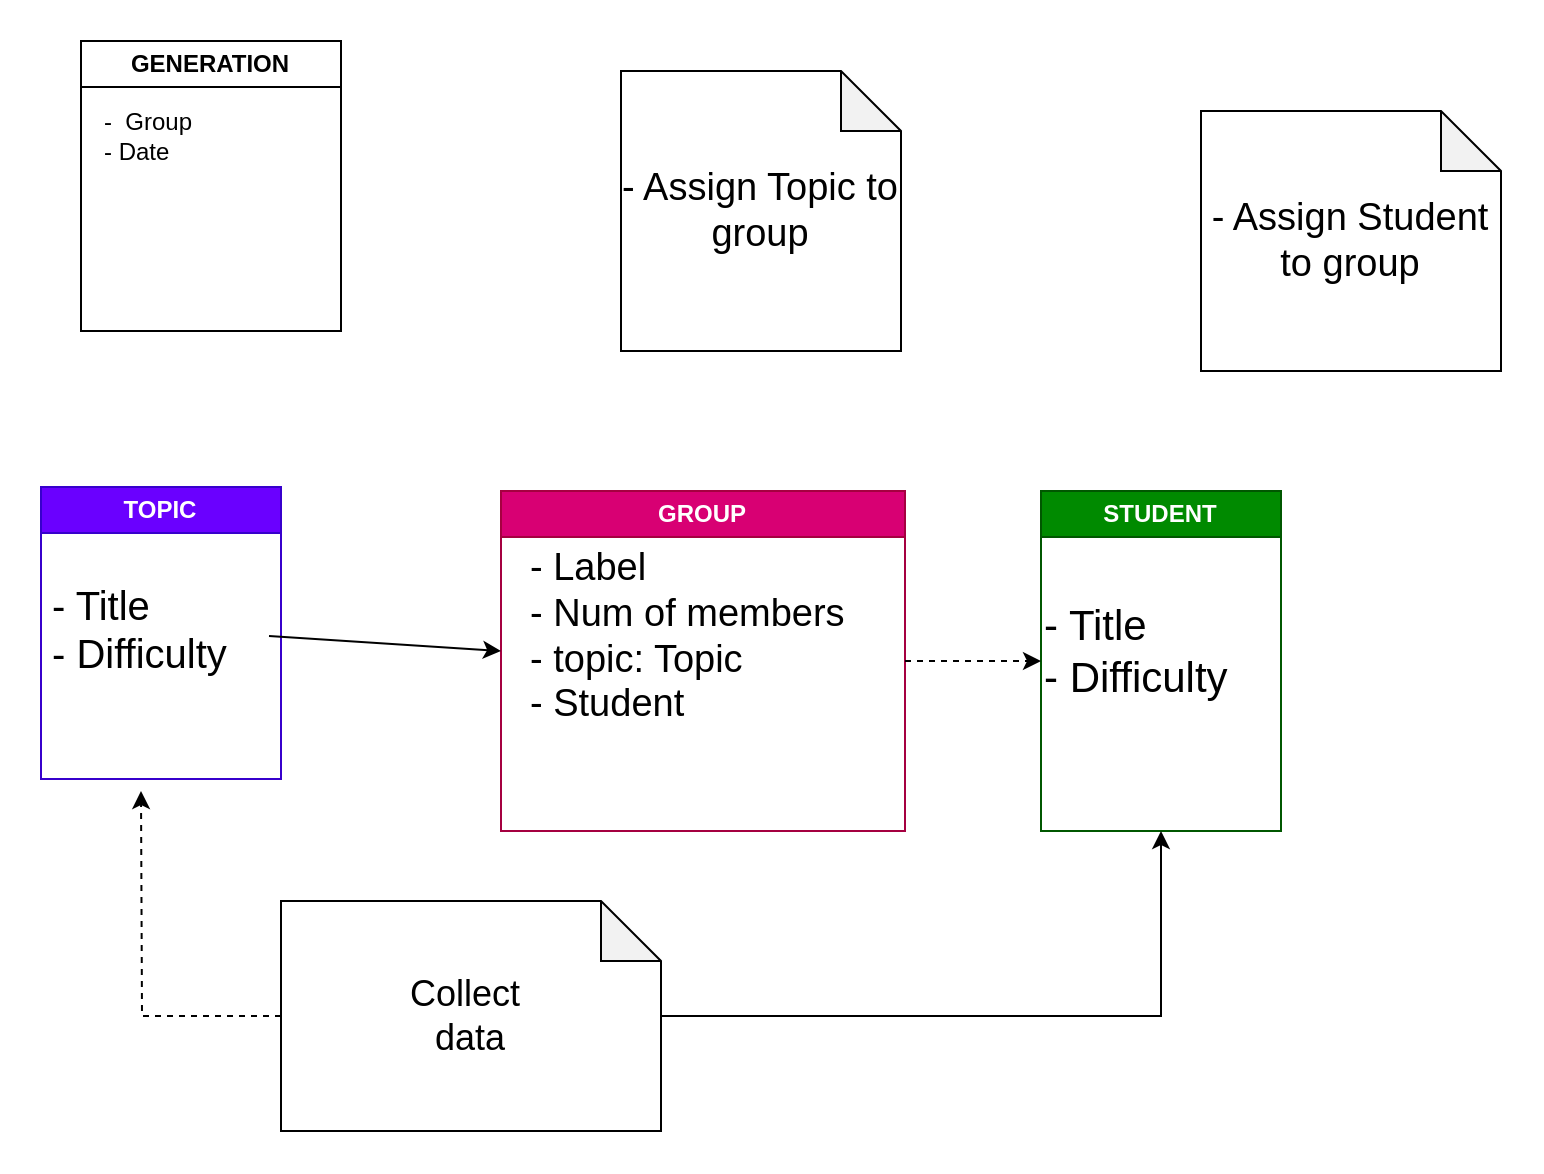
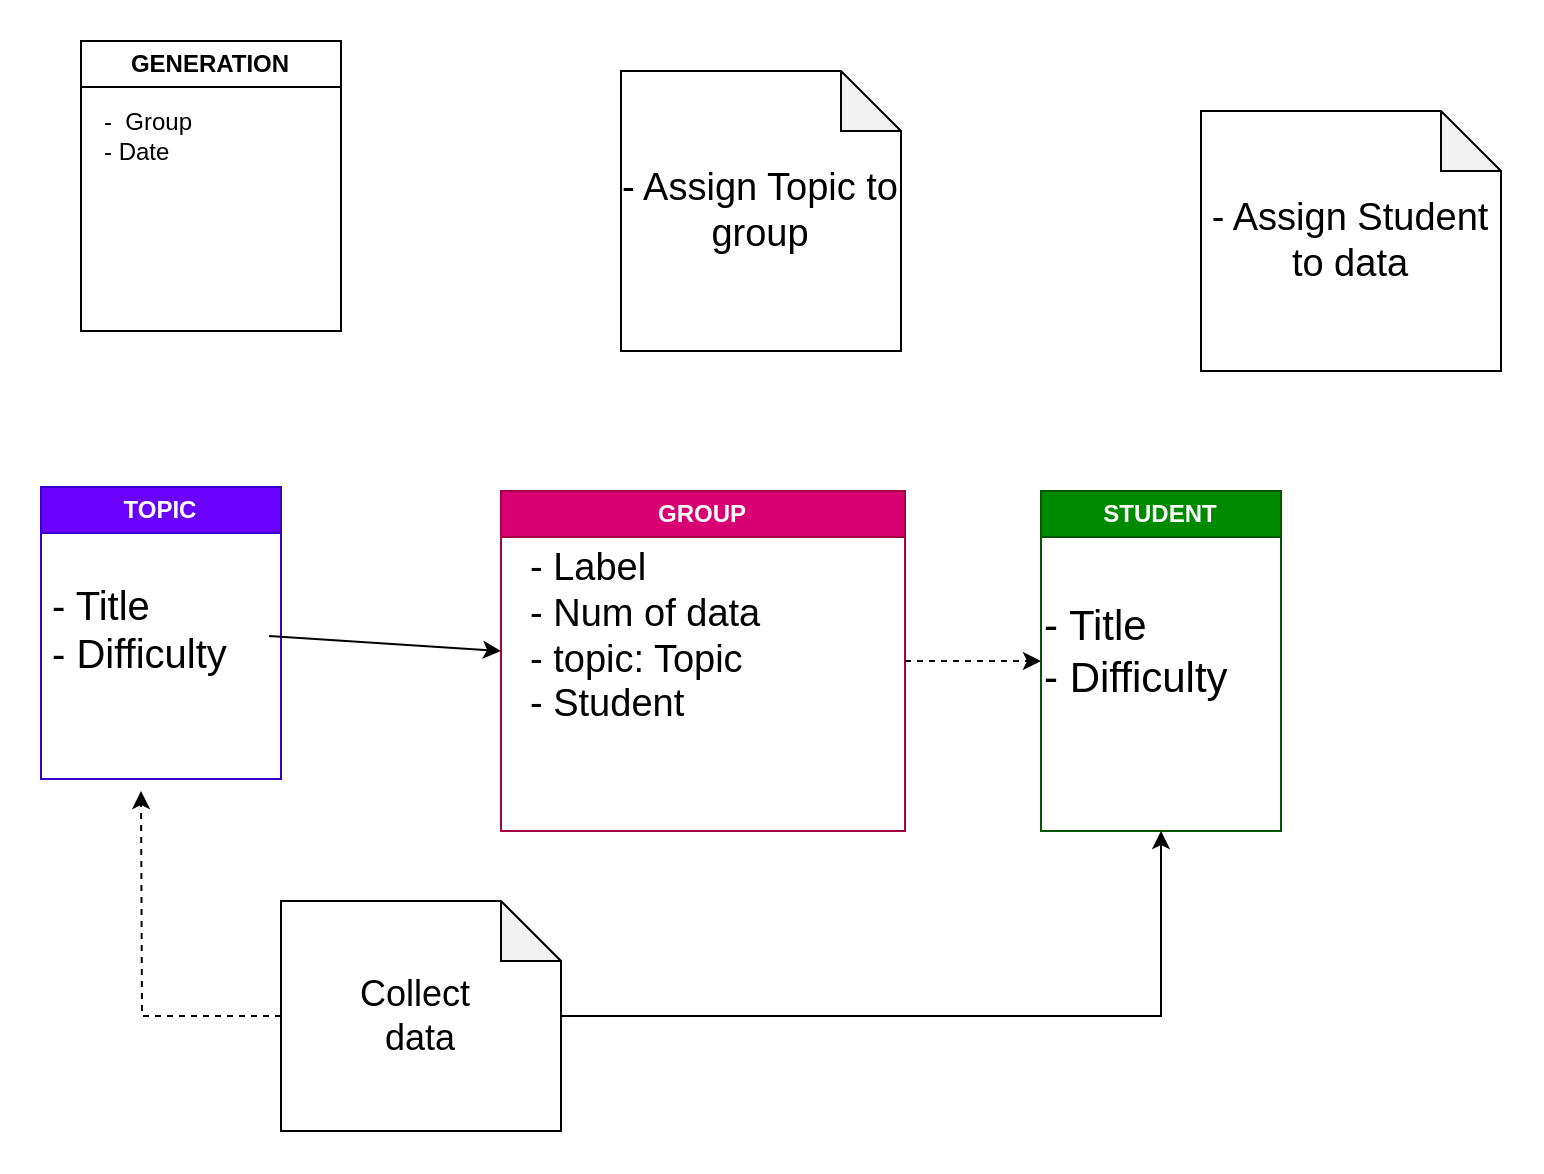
(1351, 241) -> (1351, 241)
(686, 637) -> (655, 637)
(471, 1016) -> (421, 1016)
